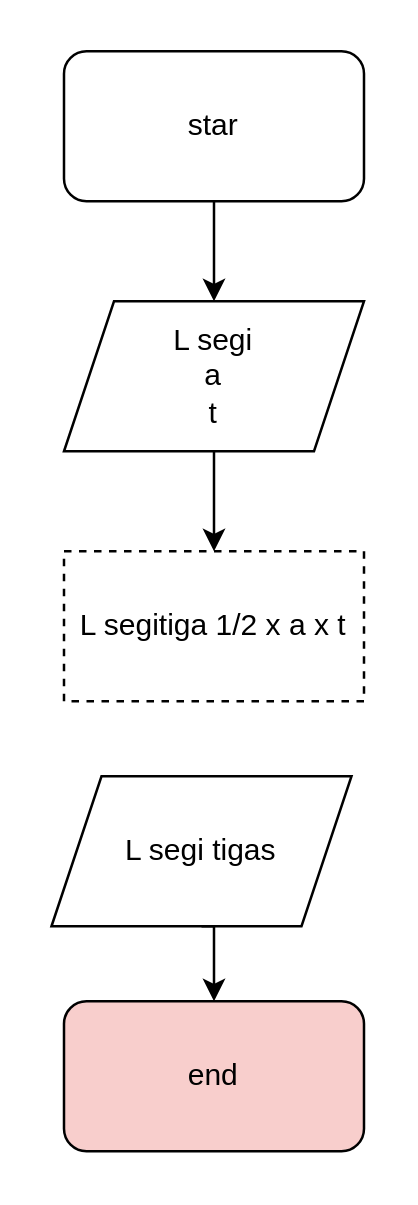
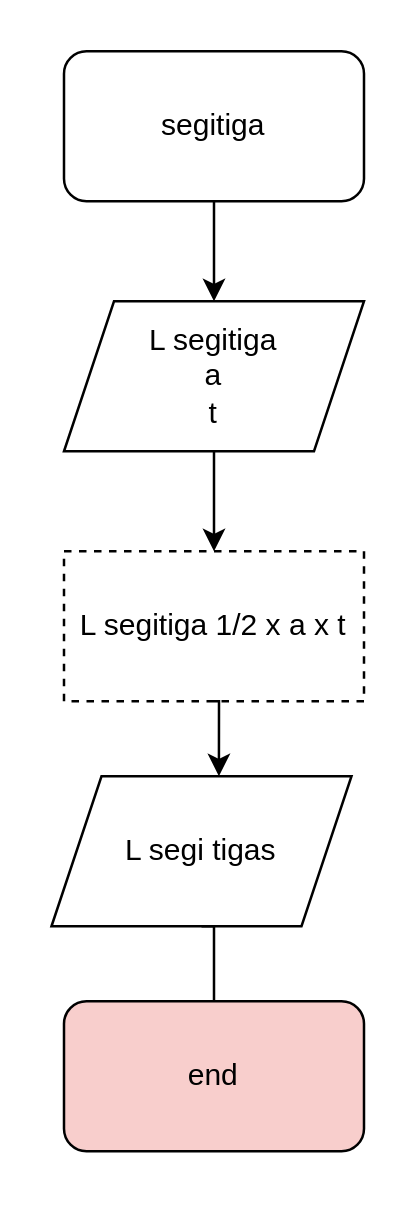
(214, 126) -> (214, 126)
(214, 376) -> (214, 376)
none -> (219, 728)
(214, 983) -> (214, 990)
